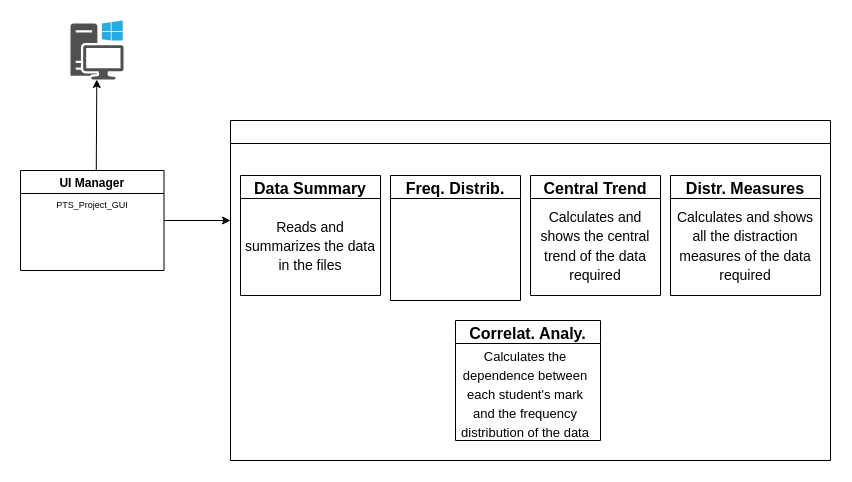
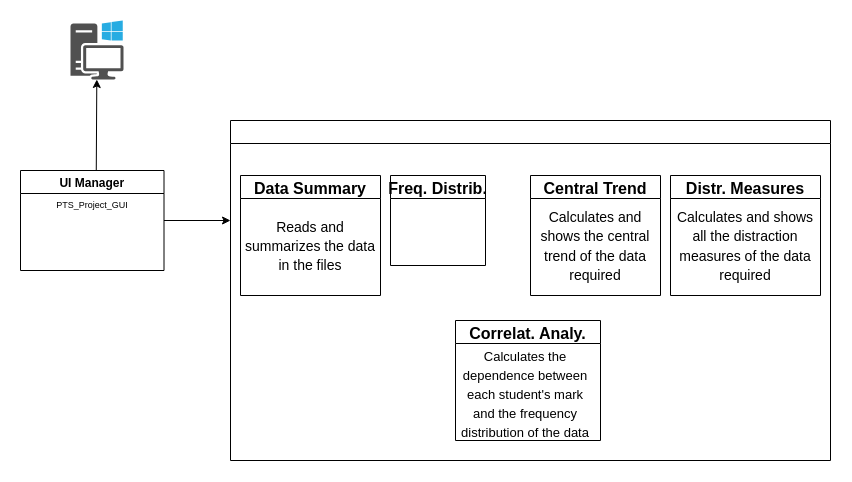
(456, 238) -> (438, 221)
